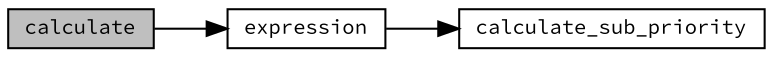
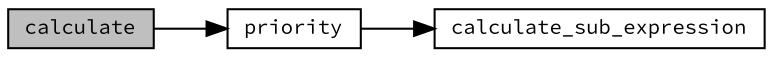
(306, 29) -> (294, 29)
(612, 29) -> (600, 29)
